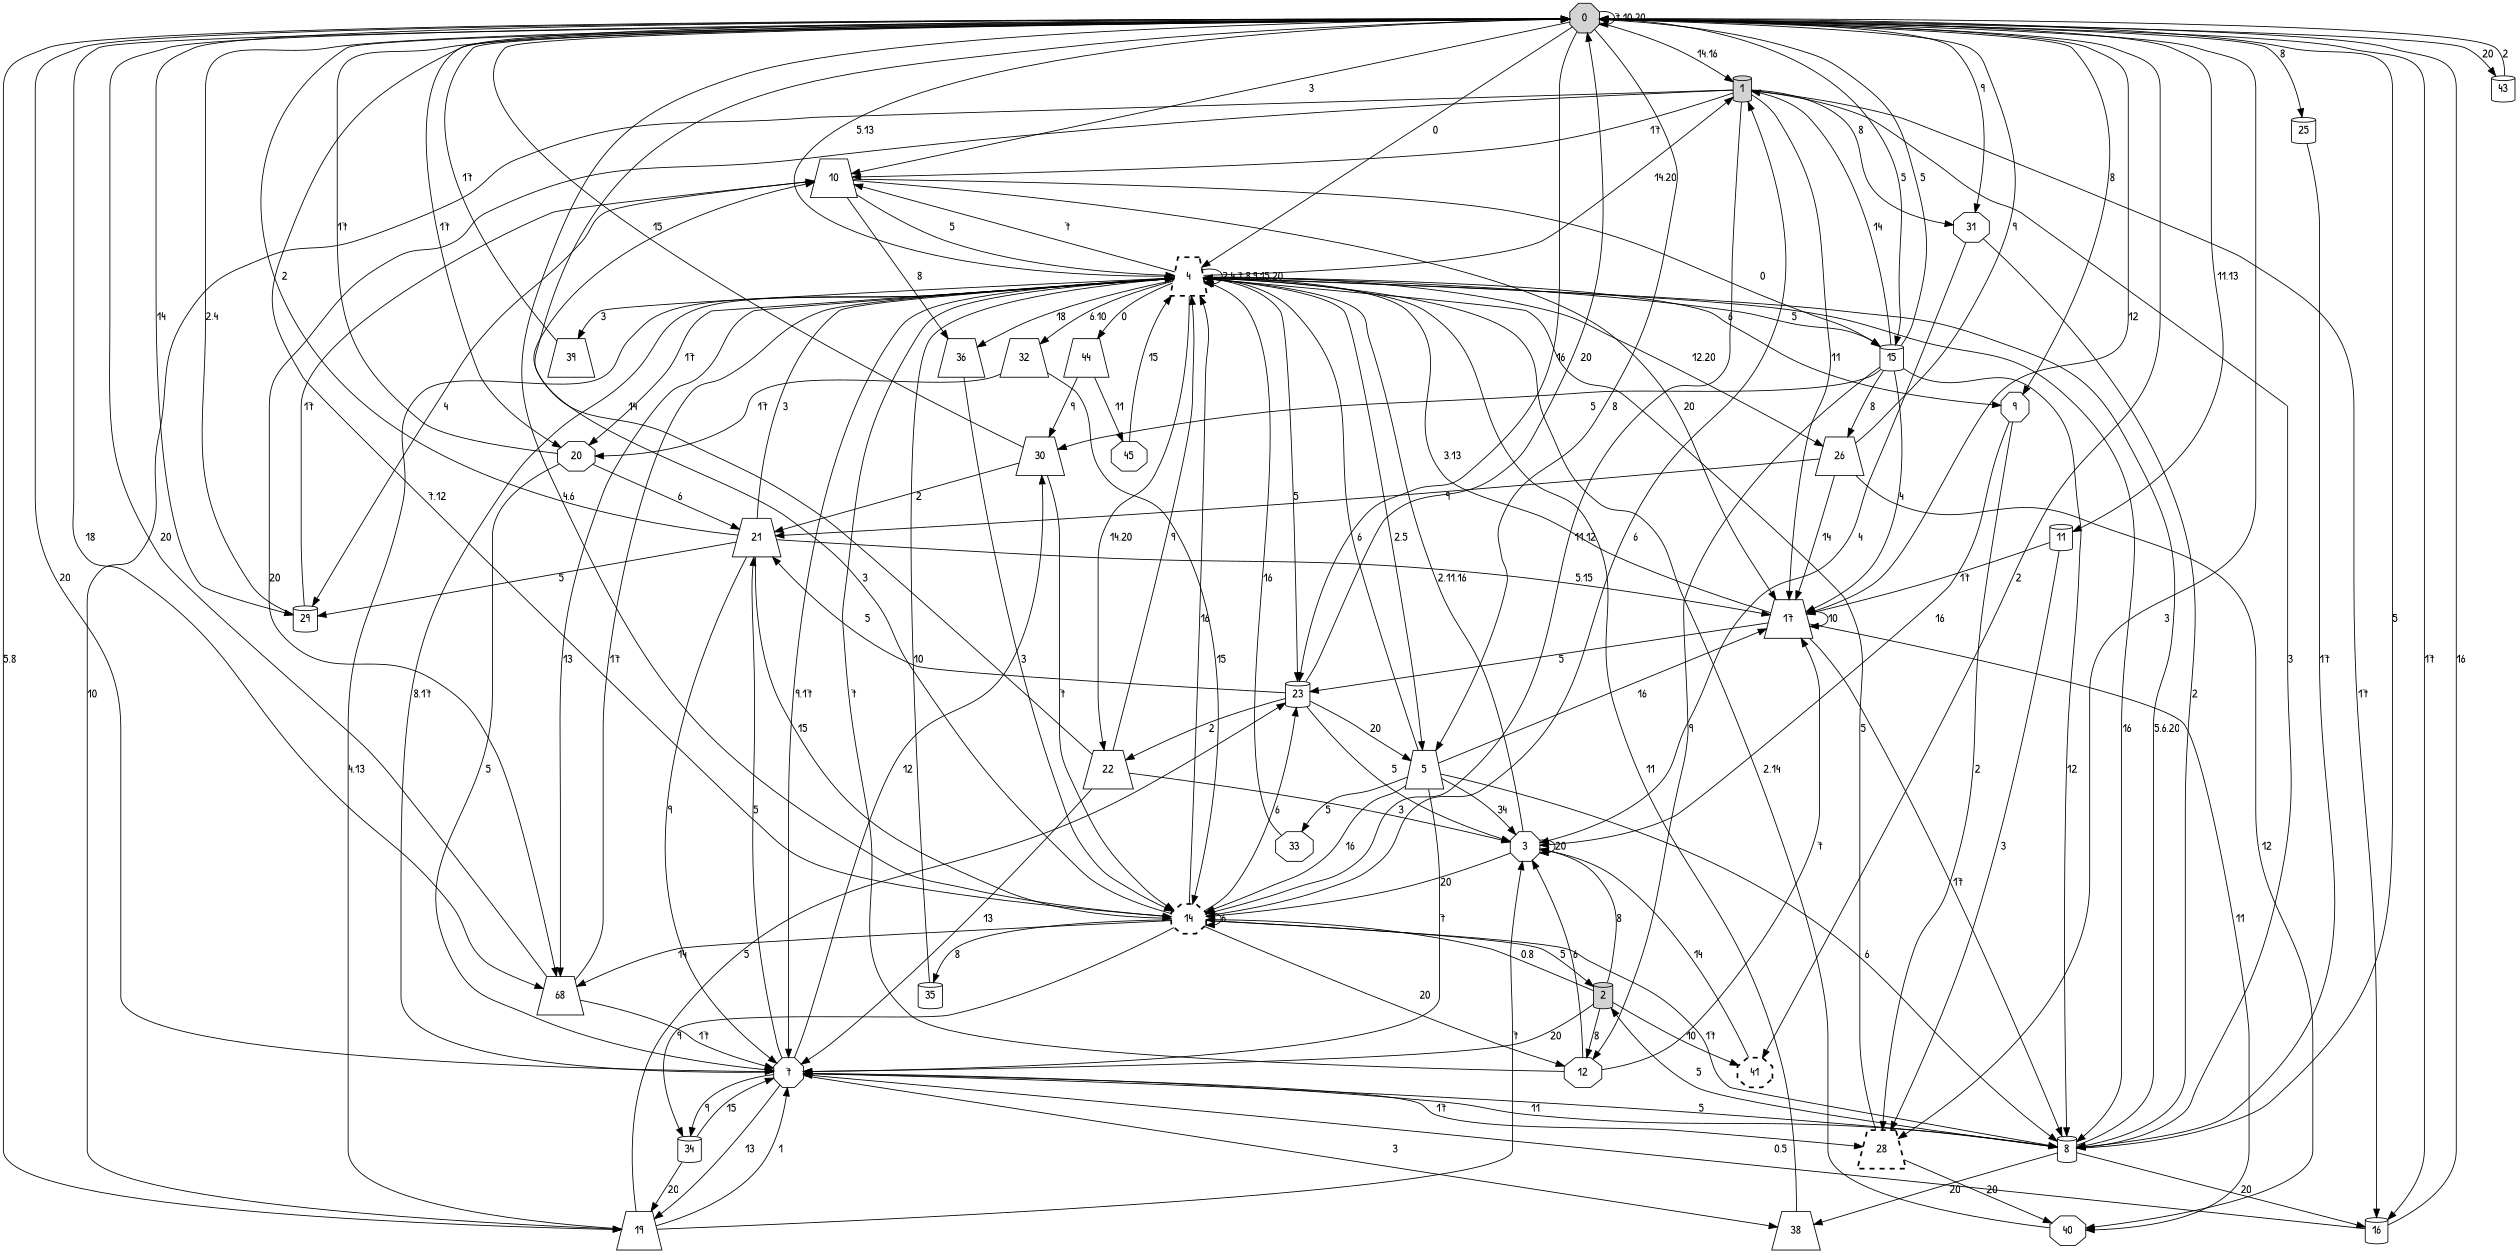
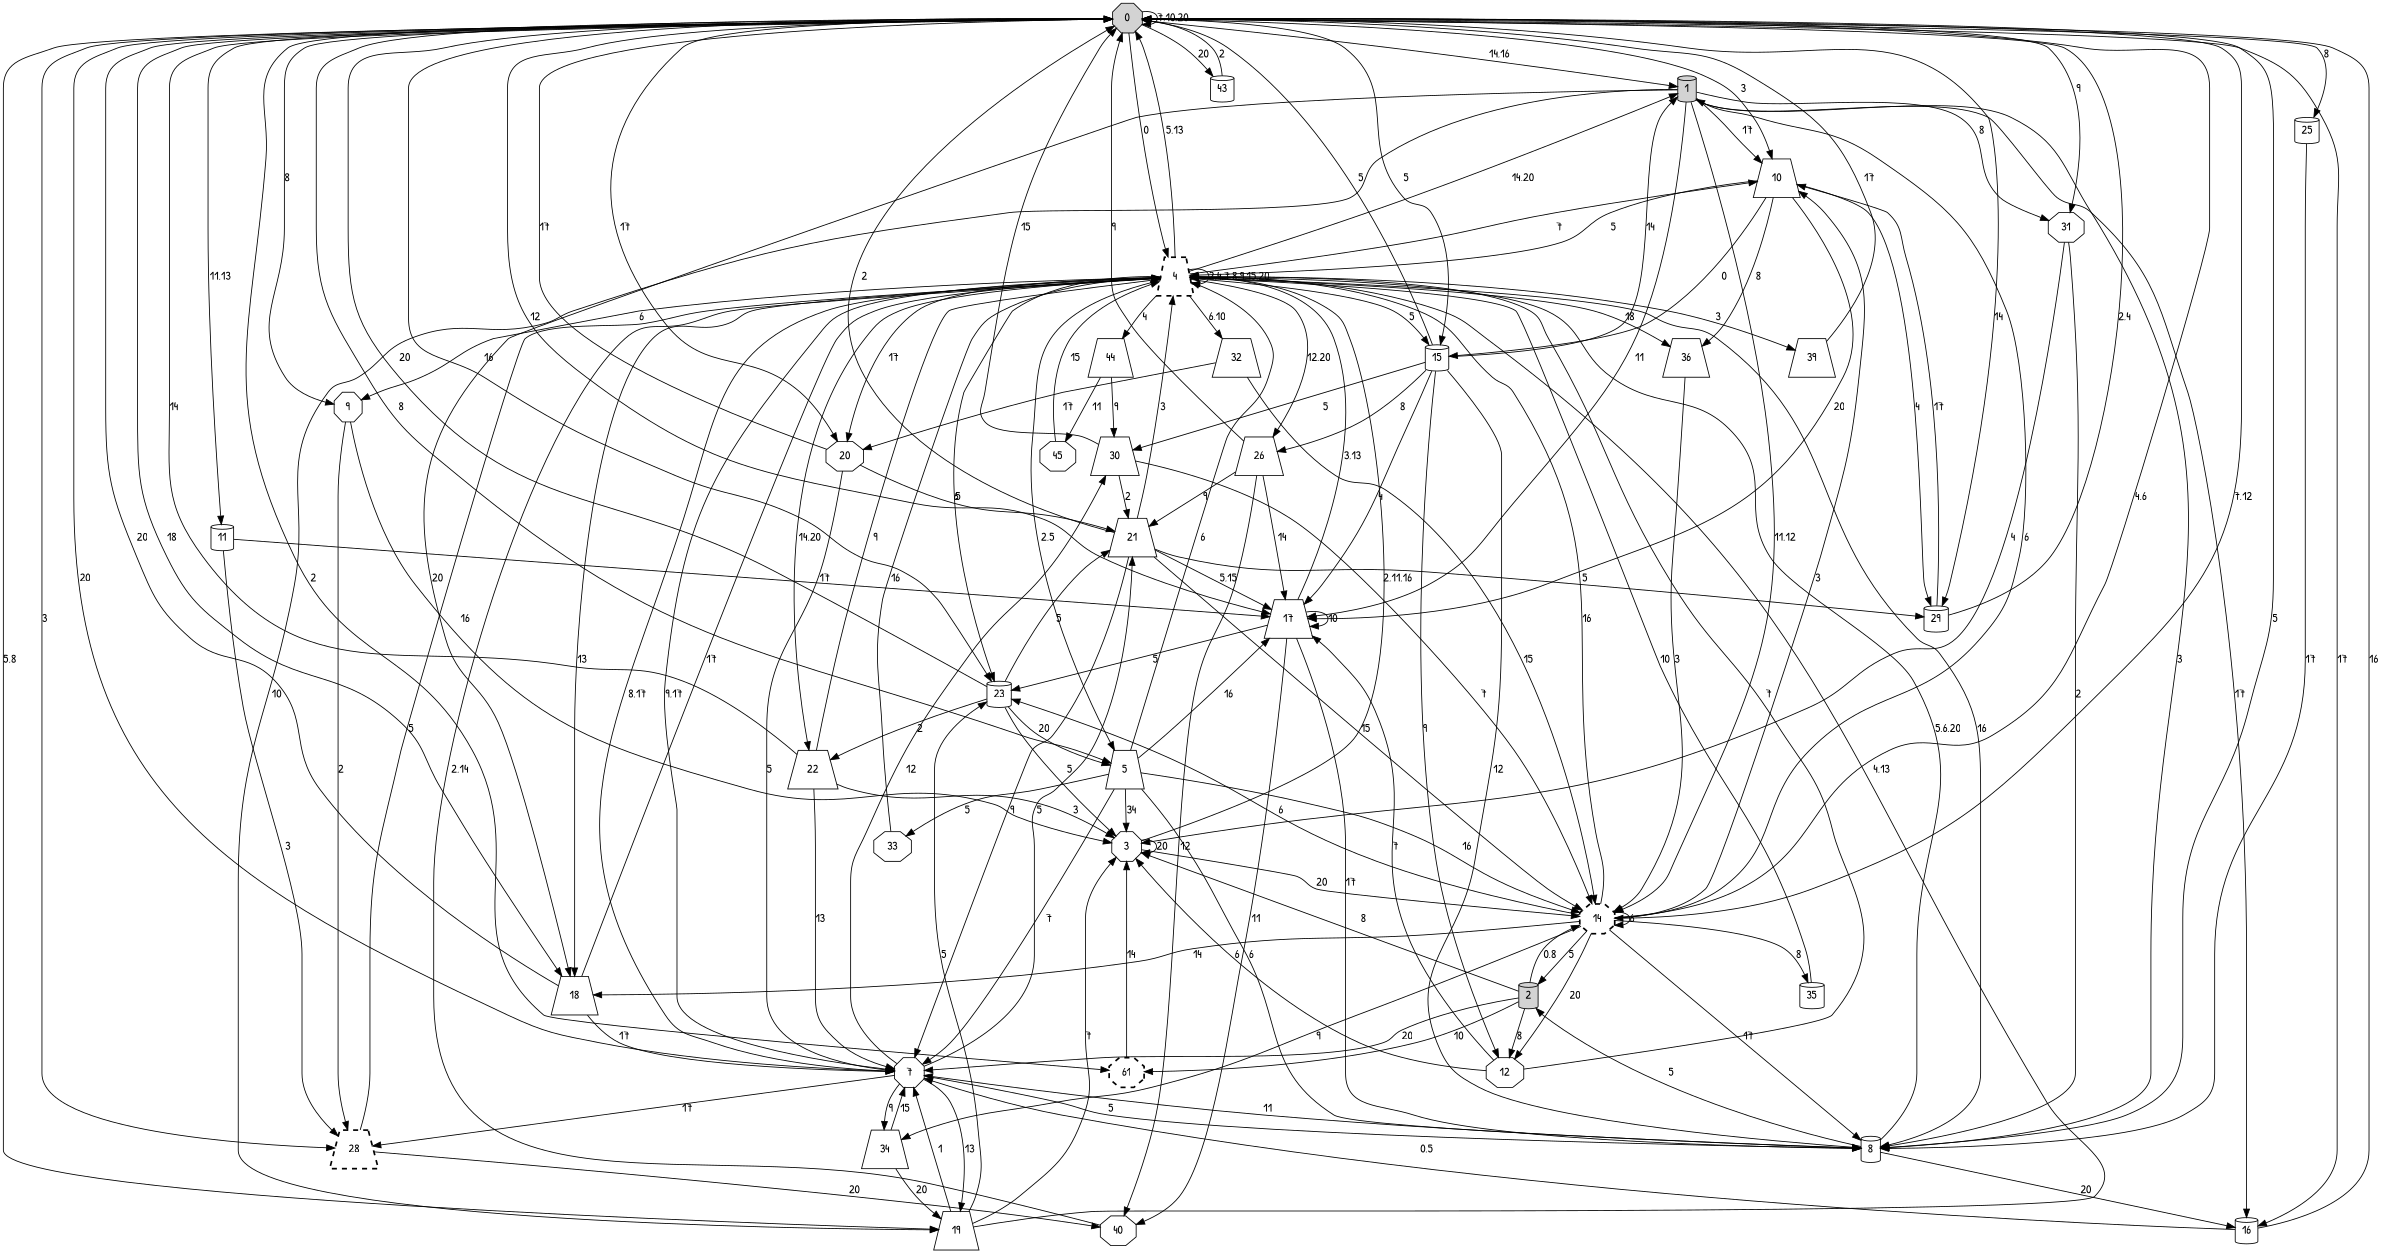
(1125, 317) -> (1145, 317)
(560, 996) -> (575, 996)
(1755, 1073) -> (1127, 1073)
(690, 1149) -> (885, 1149)
(1796, 1231) -> none
